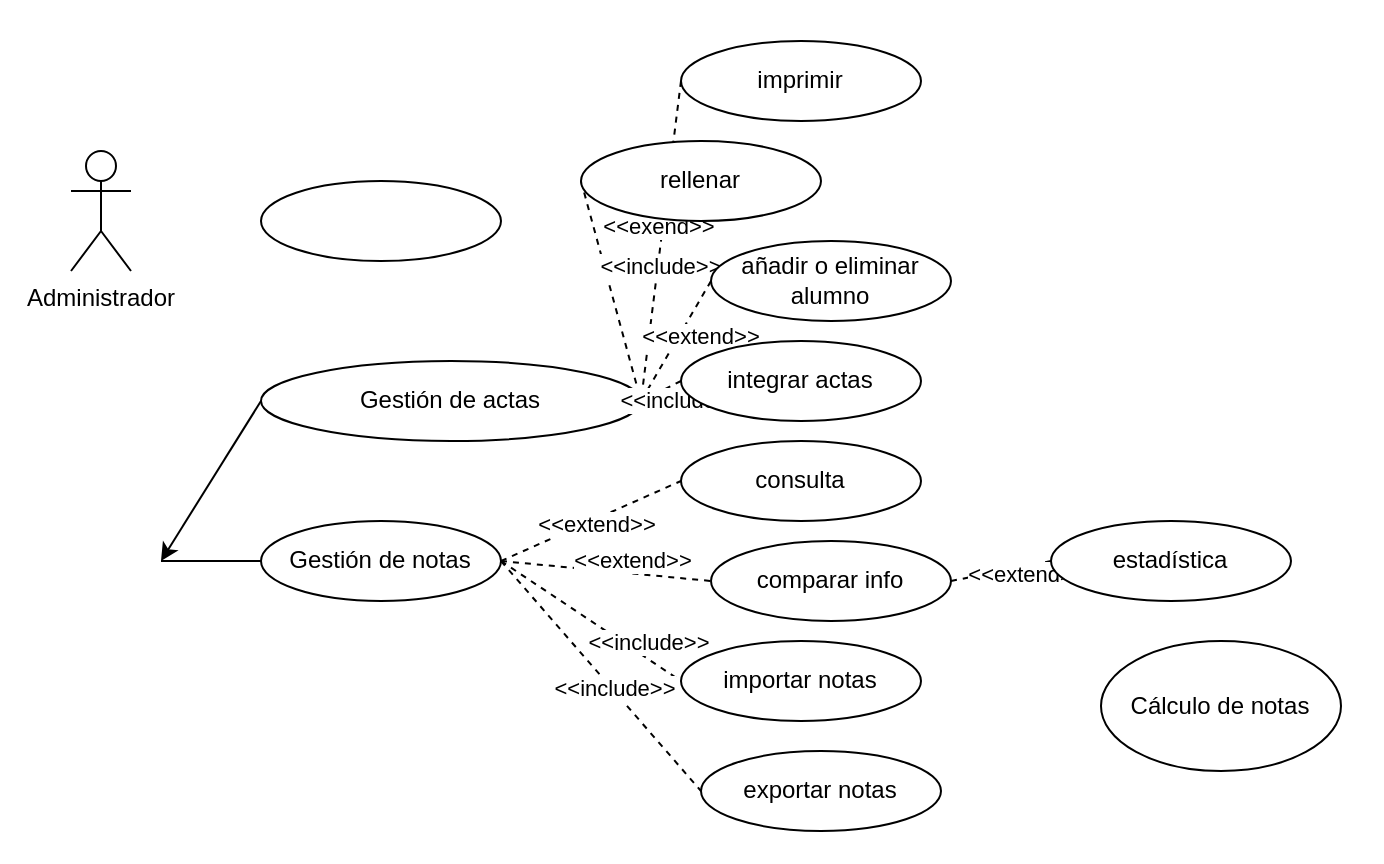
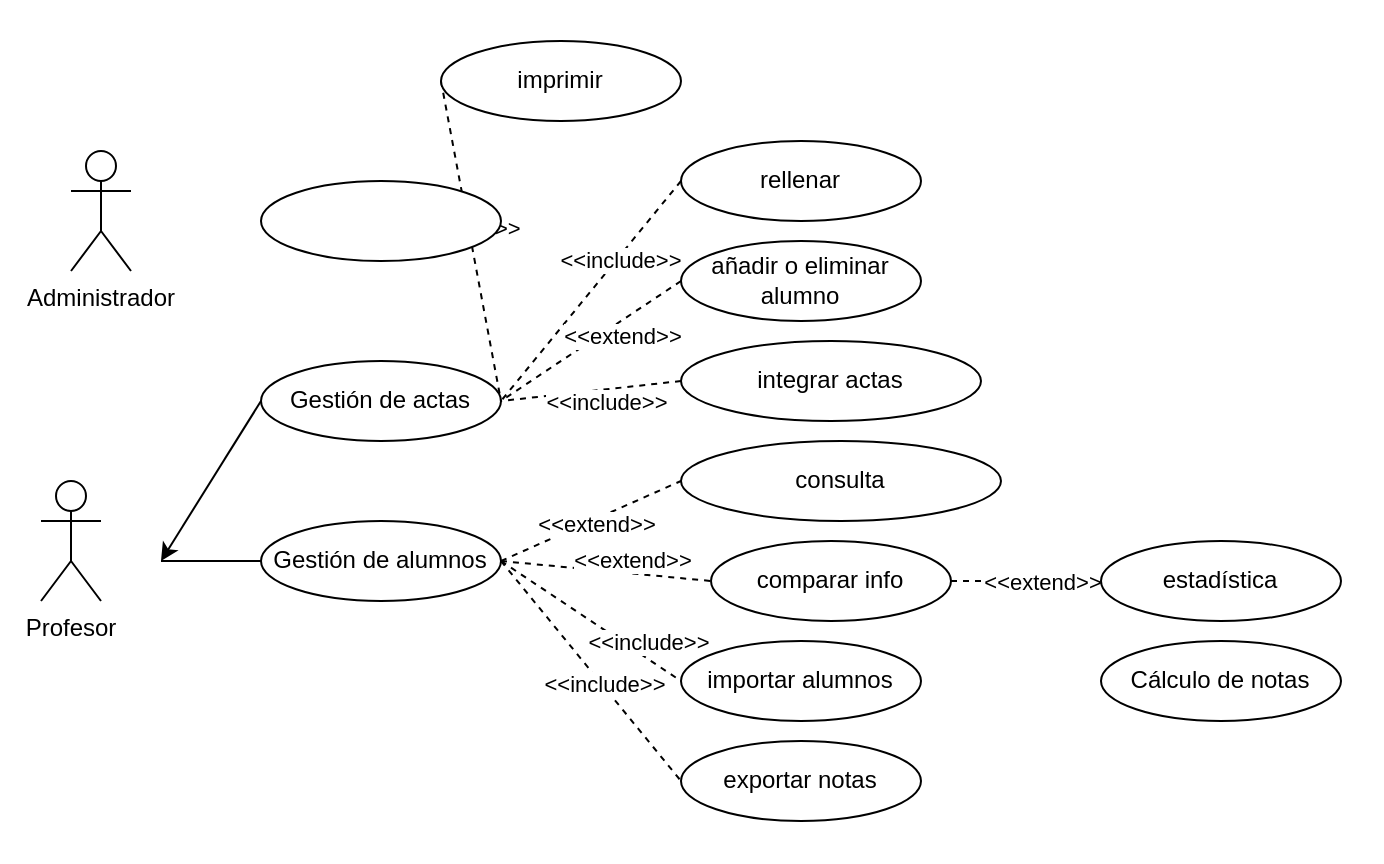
(801, 81) -> (561, 81)
(701, 181) -> (801, 181)
(831, 281) -> (801, 281)
(801, 381) -> (831, 381)
(451, 401) -> (381, 401)
(801, 481) -> (841, 481)
none -> (71, 541)
(381, 561) -> (381, 561)
(1171, 561) -> (1221, 581)
(801, 681) -> (801, 681)
(1221, 706) -> (1221, 681)
(821, 791) -> (801, 781)
